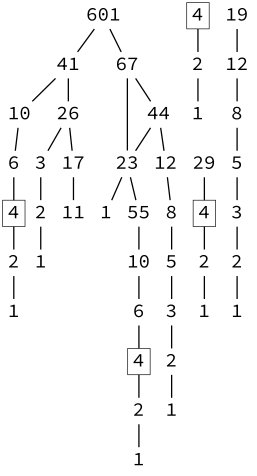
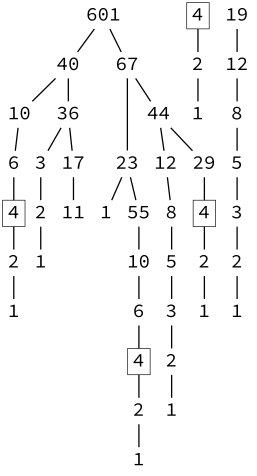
(68, 65) -> (68, 65)
(68, 115) -> (68, 115)
(143, 139) -> (182, 139)
